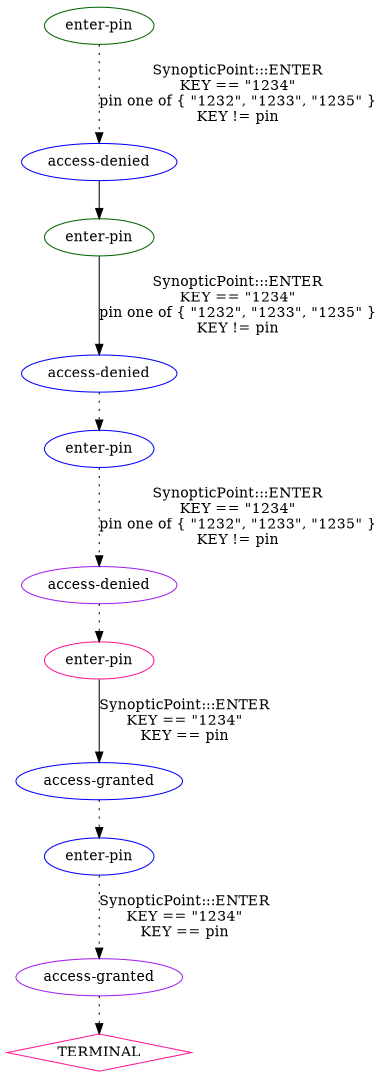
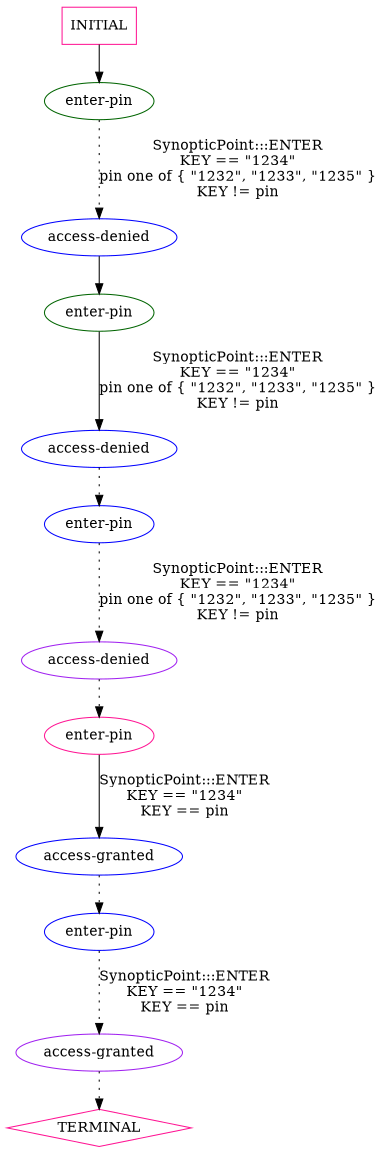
none -> (99, 26)
